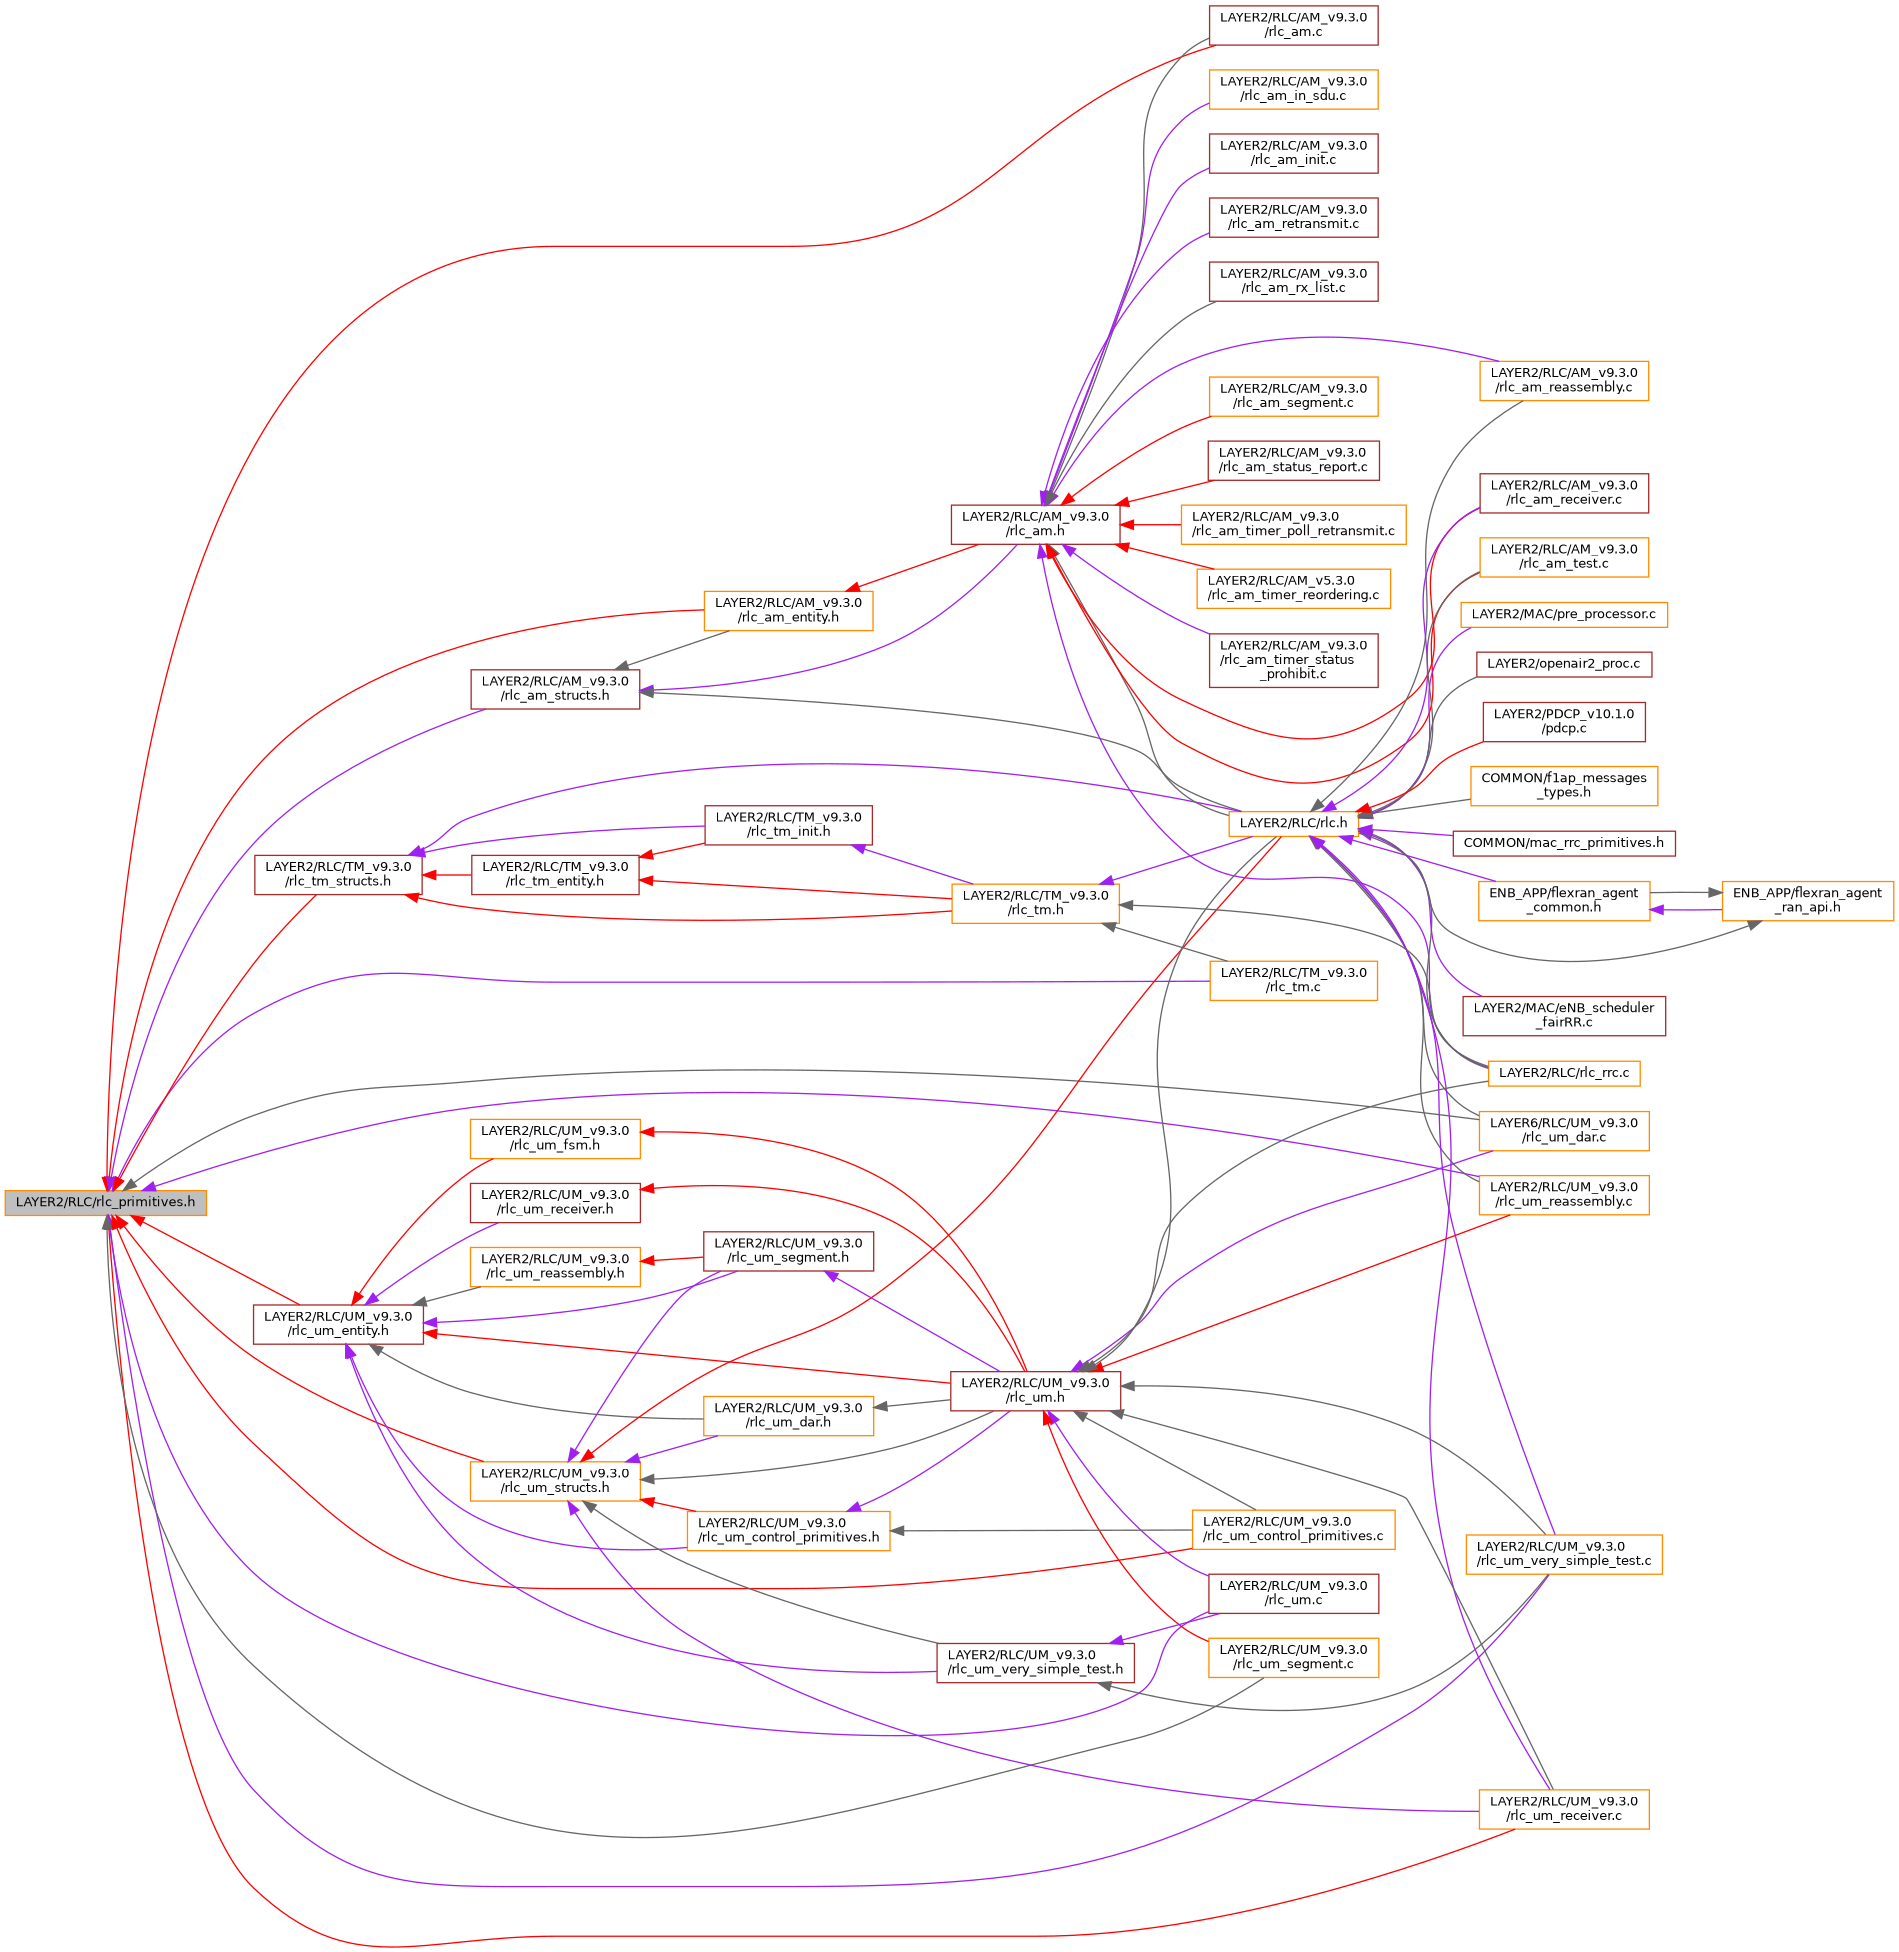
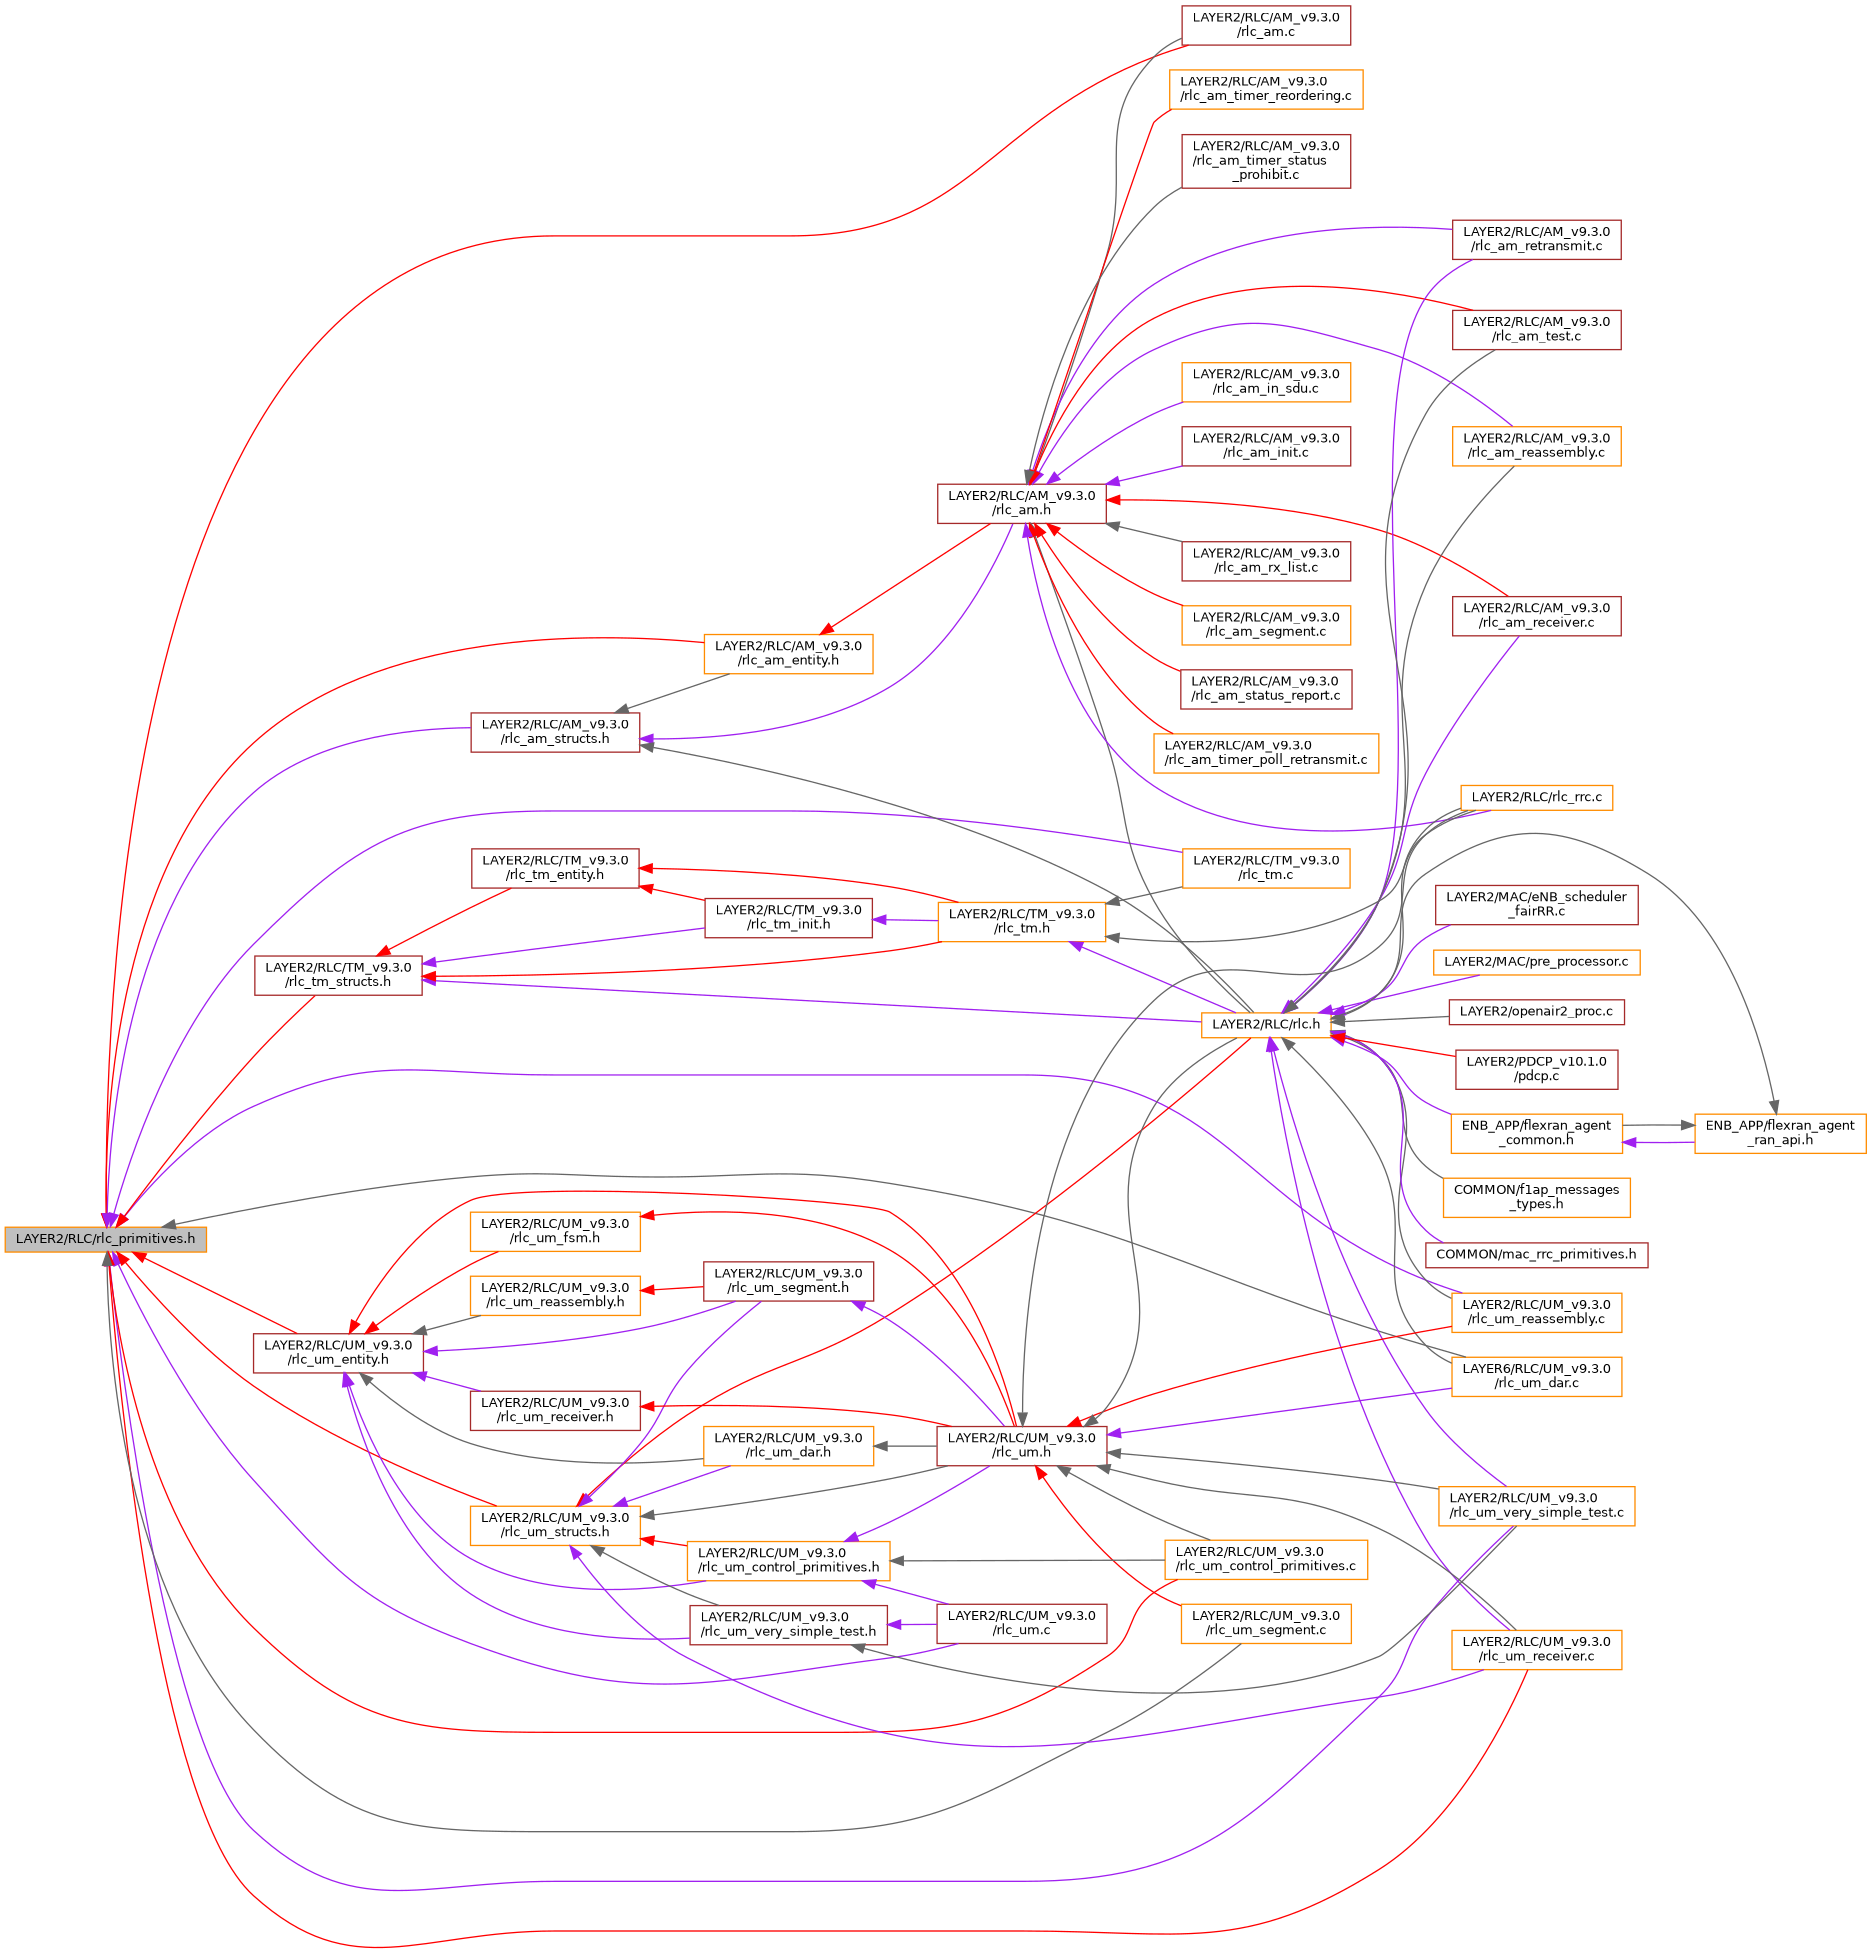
(1564, 557) -> (1537, 330)
(1294, 589) -> (1266, 90)
(1139, 597) -> (1071, 337)
none -> (1396, 795)
(1121, 1510) -> (912, 1594)
